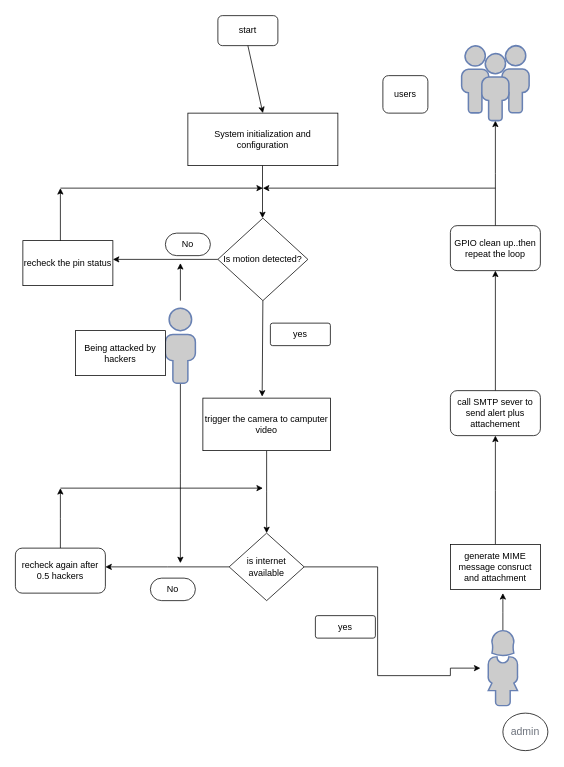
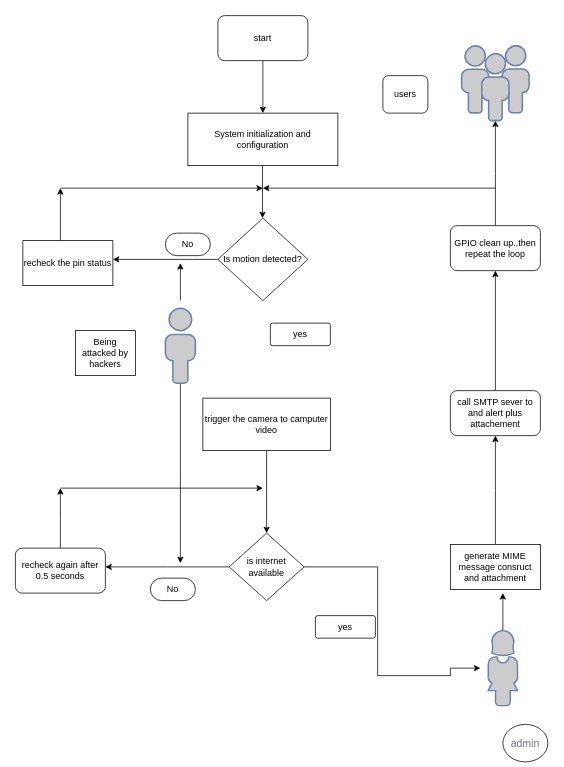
(248, 30) -> (263, 38)
(263, 347) -> none
(120, 353) -> (105, 353)
(495, 413) -> (495, 413)
(60, 570) -> (60, 570)
(525, 732) -> (525, 743)
